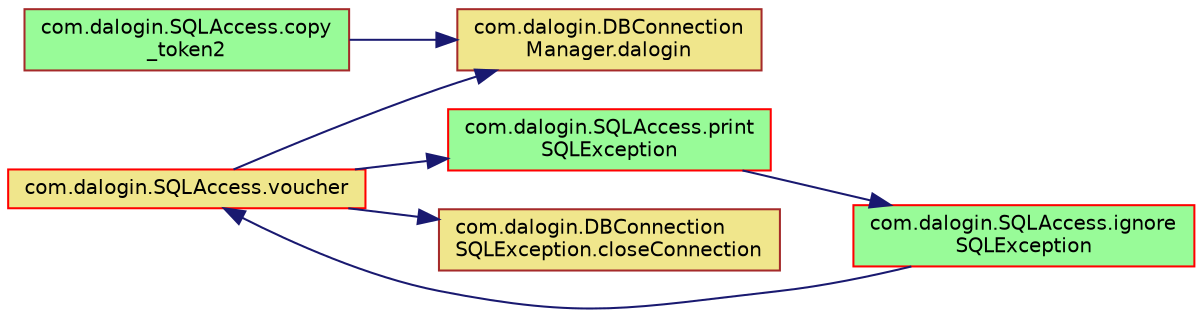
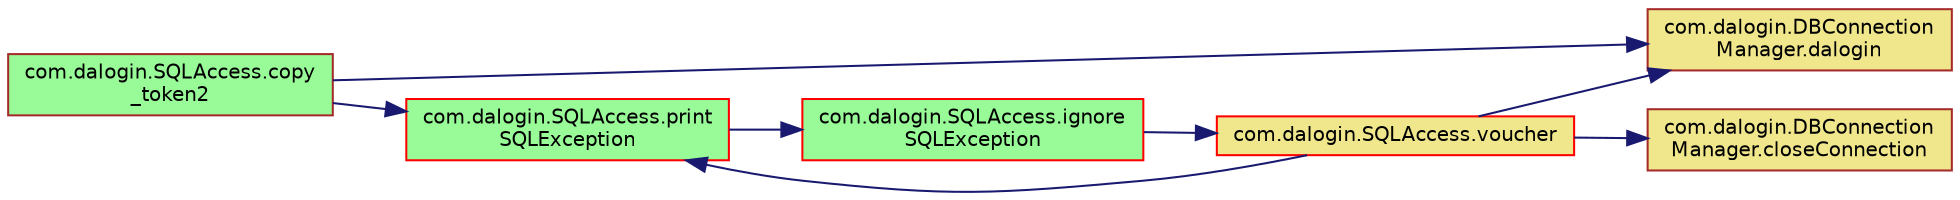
none -> (359, 106)
(609, 240) -> (1800, 140)
